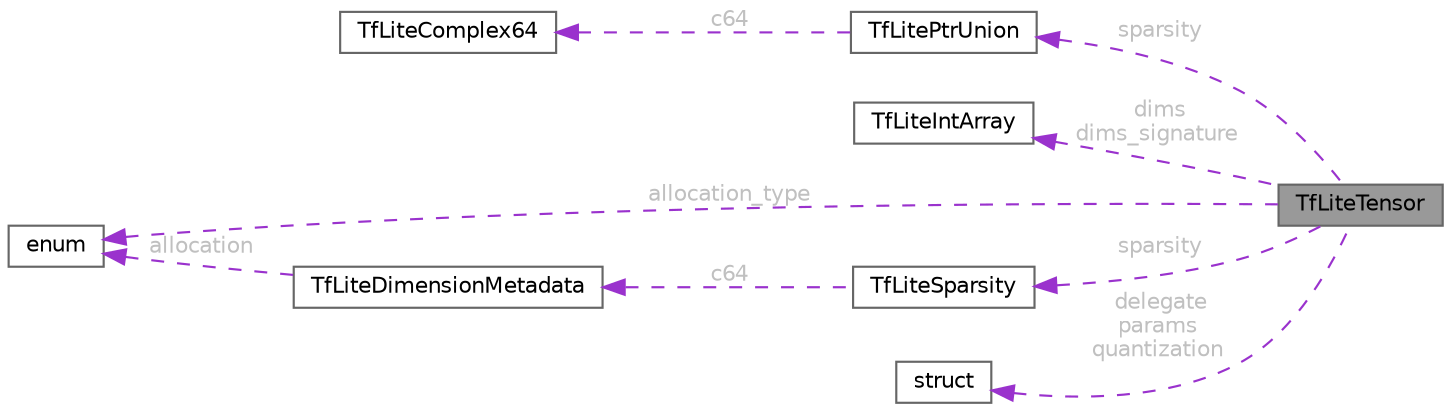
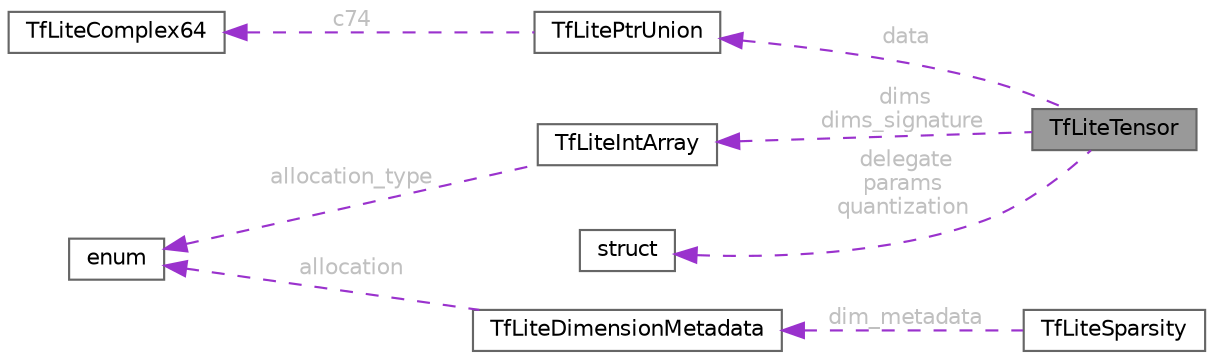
(727, 21) -> (349, 21)
(1158, 31) -> (903, 38)
(701, 209) -> (362, 204)
(1192, 270) -> none
(727, 275) -> (903, 319)
